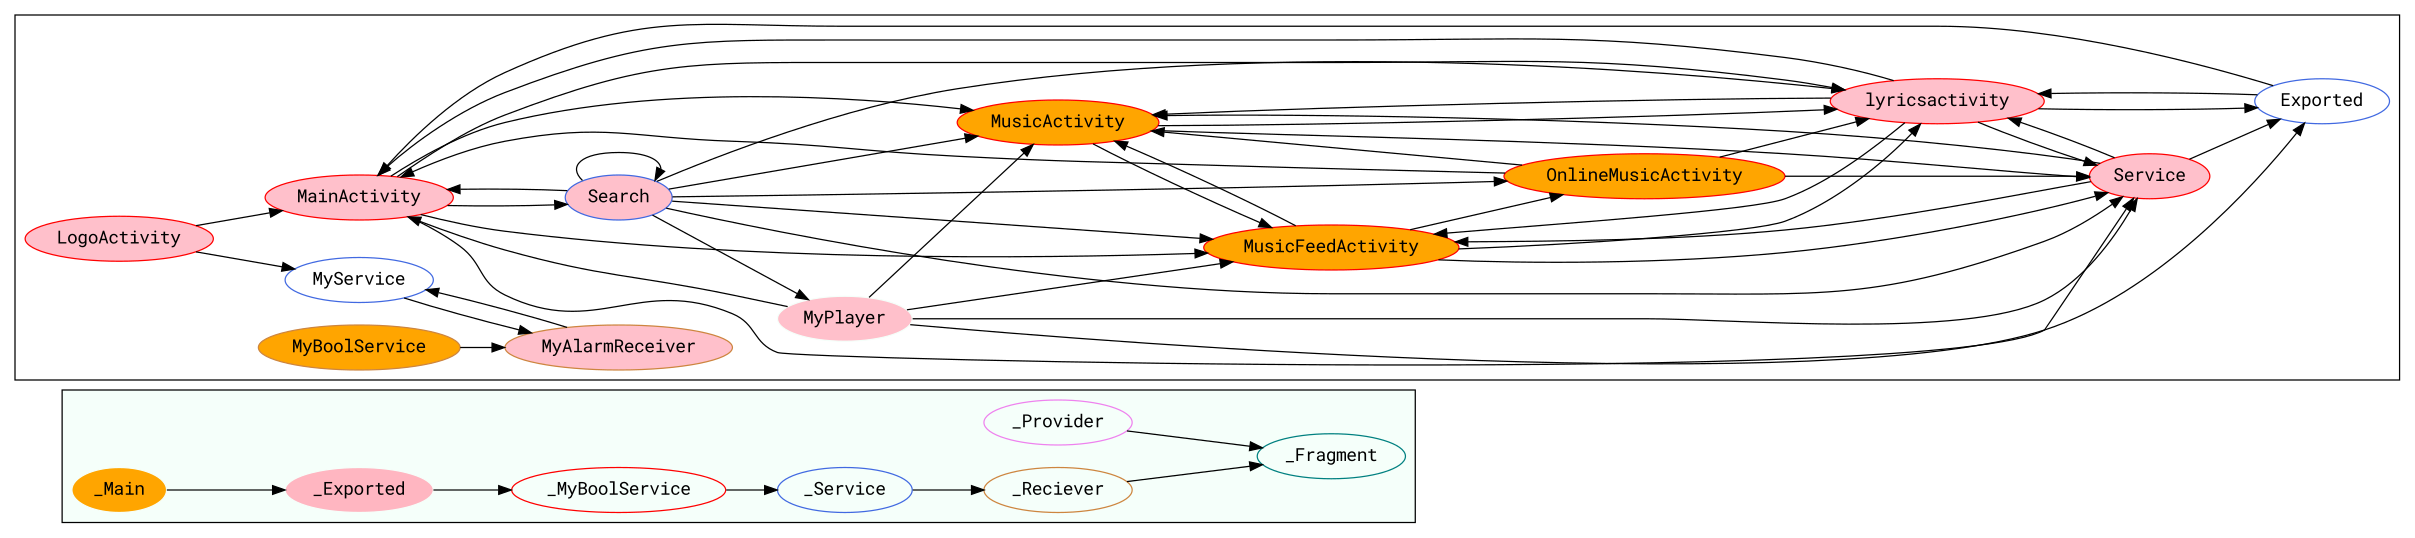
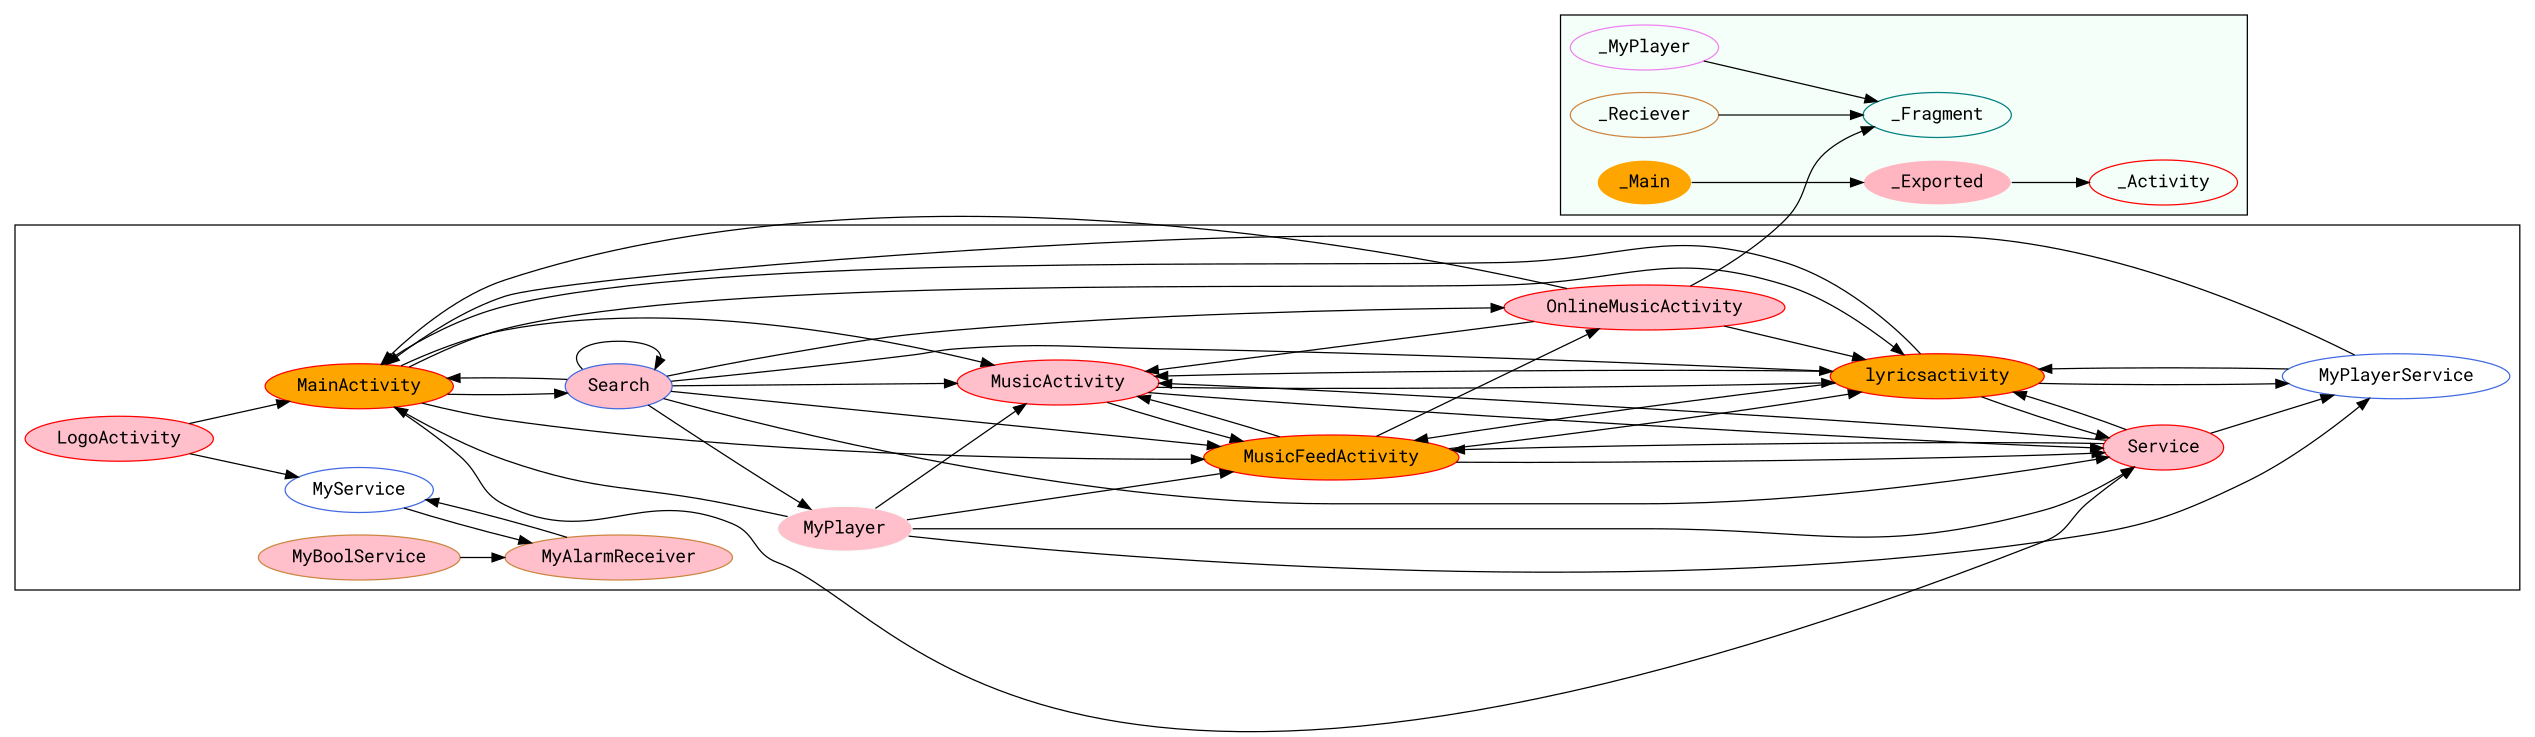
(1937, 101) -> (1937, 376)
(2322, 101) -> (2396, 376)
(1058, 122) -> (1058, 382)
(1644, 176) -> (1644, 307)
(1931, 176) -> (1798, 203)
(359, 198) -> (359, 386)
(359, 348) -> (359, 557)
(1058, 422) -> (1644, 48)
(619, 490) -> (2163, 182)
(845, 490) -> none
